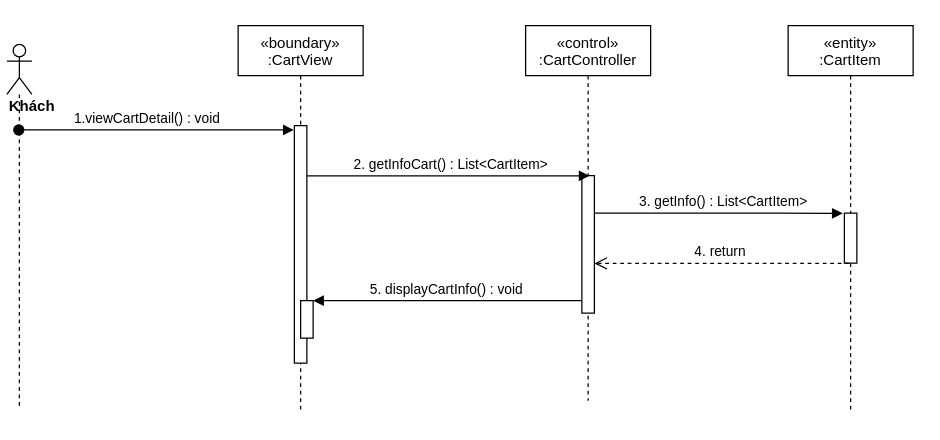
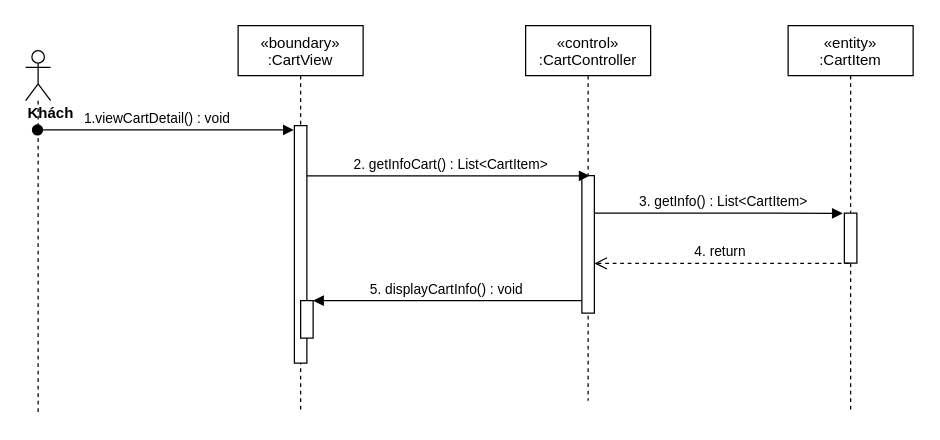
(19, 226) -> (38, 232)
